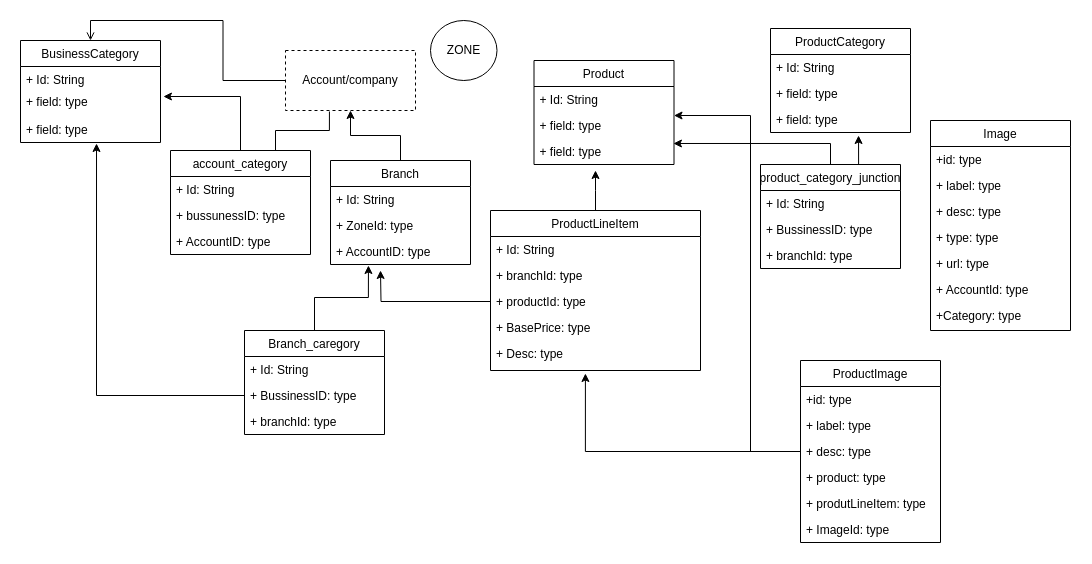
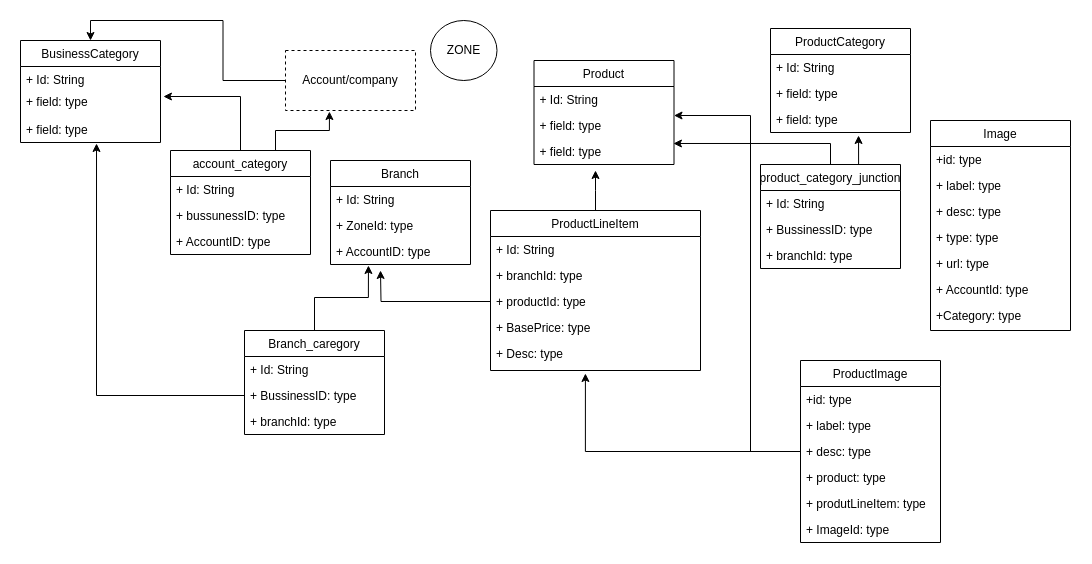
(91, 34) -> (91, 32)
(329, 116) -> (329, 119)
(379, 136) -> none
